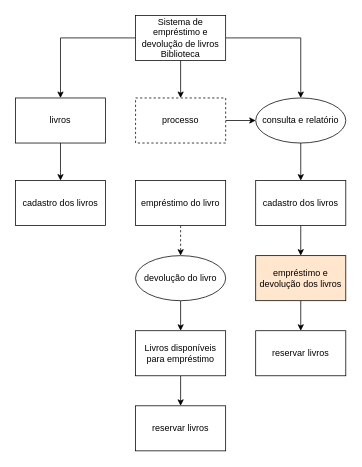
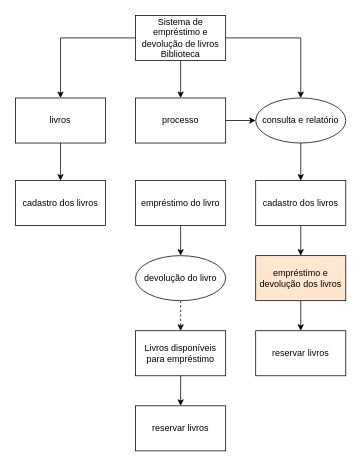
(180, 120) -> (180, 120)
(180, 237) -> (180, 237)
(180, 312) -> (180, 312)
